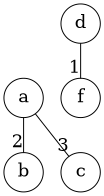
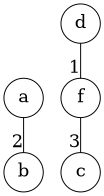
(52, 135) -> (81, 135)
